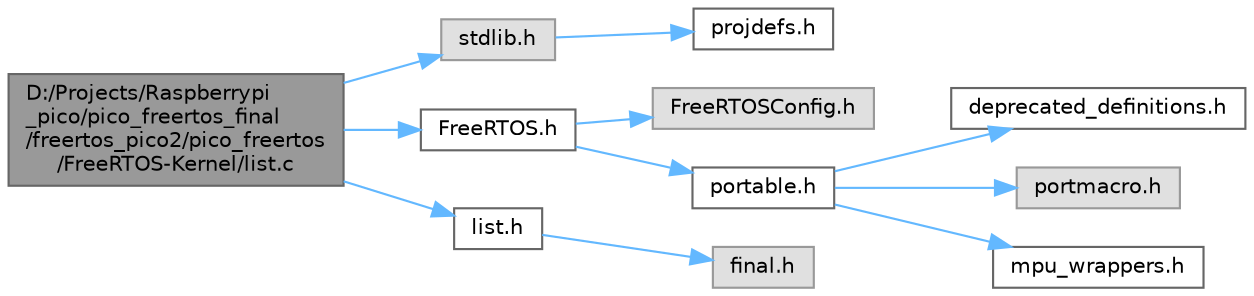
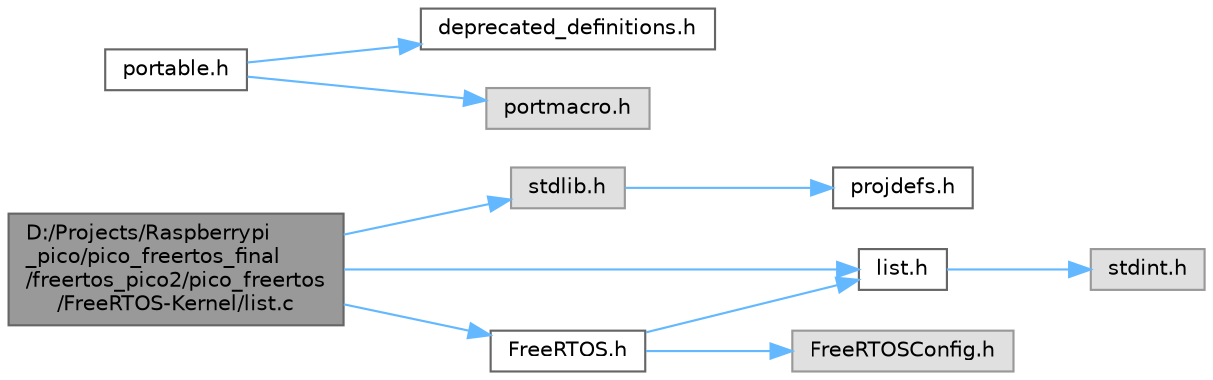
(623, 157) -> (742, 309)
(763, 267) -> (1148, 269)
(1098, 267) -> none
